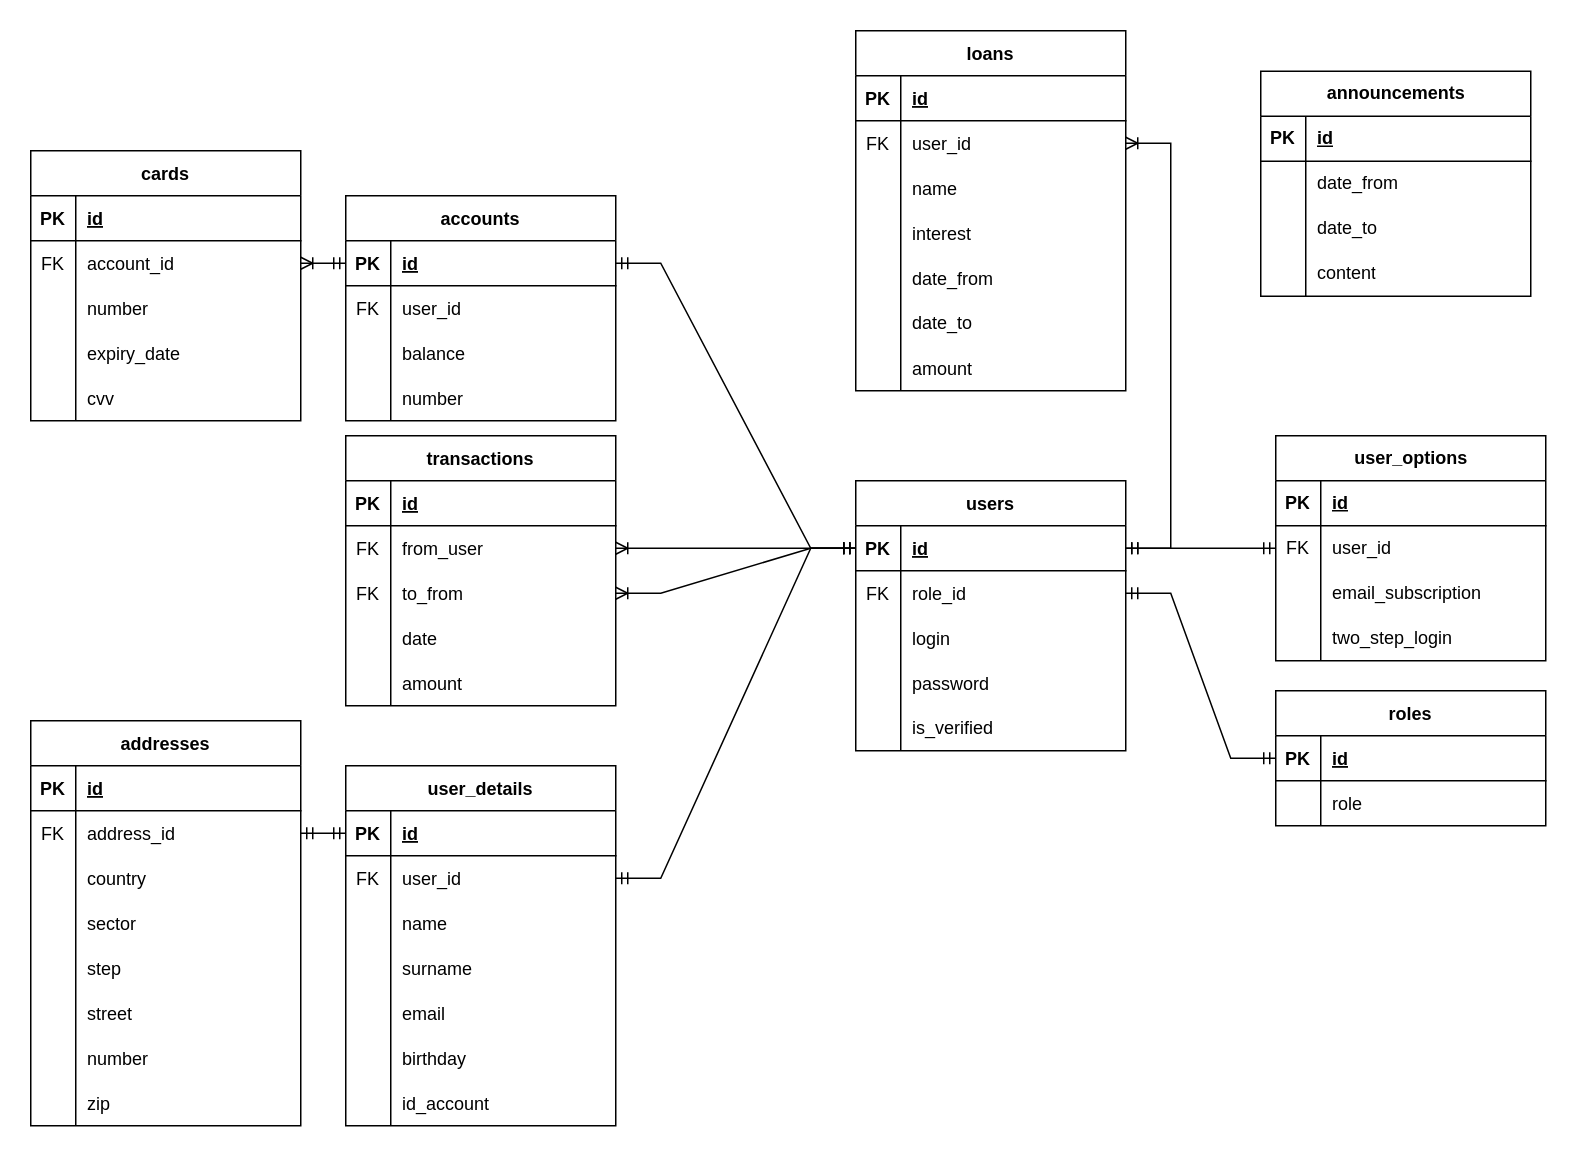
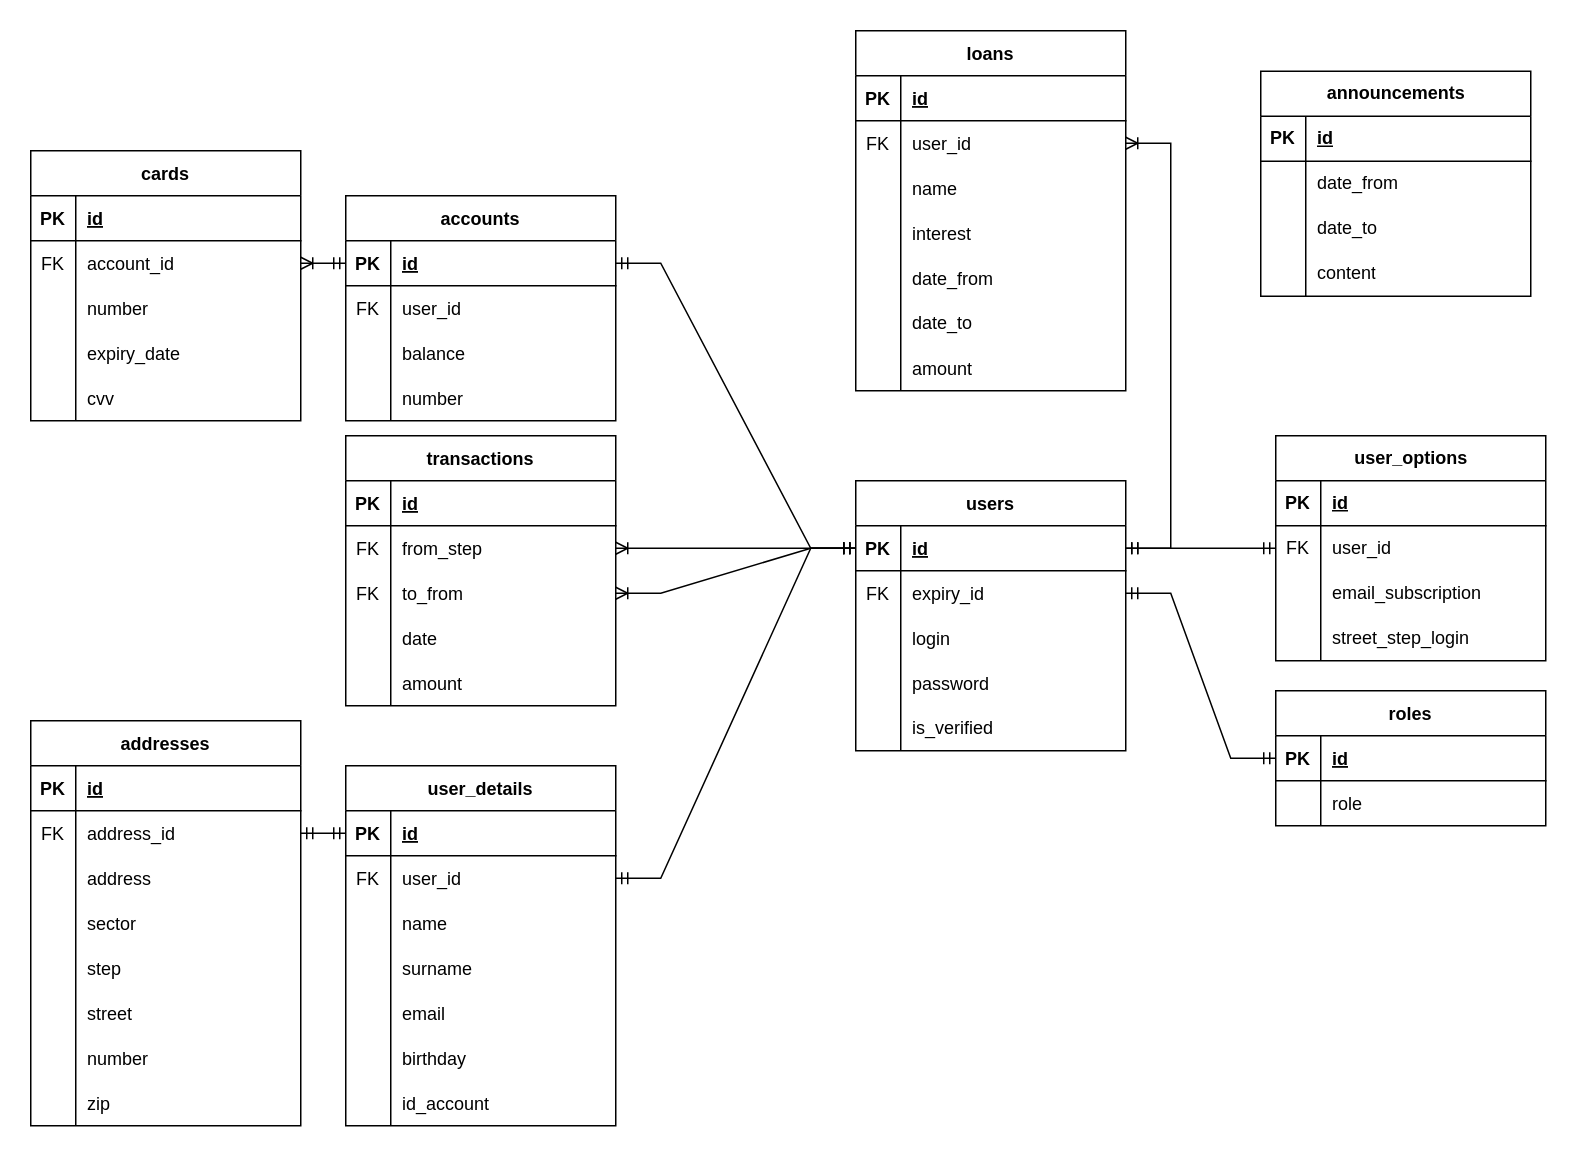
(447, 549) -> (447, 549)
(943, 594) -> (953, 594)
(1399, 638) -> (1414, 638)
(122, 879) -> (122, 879)
